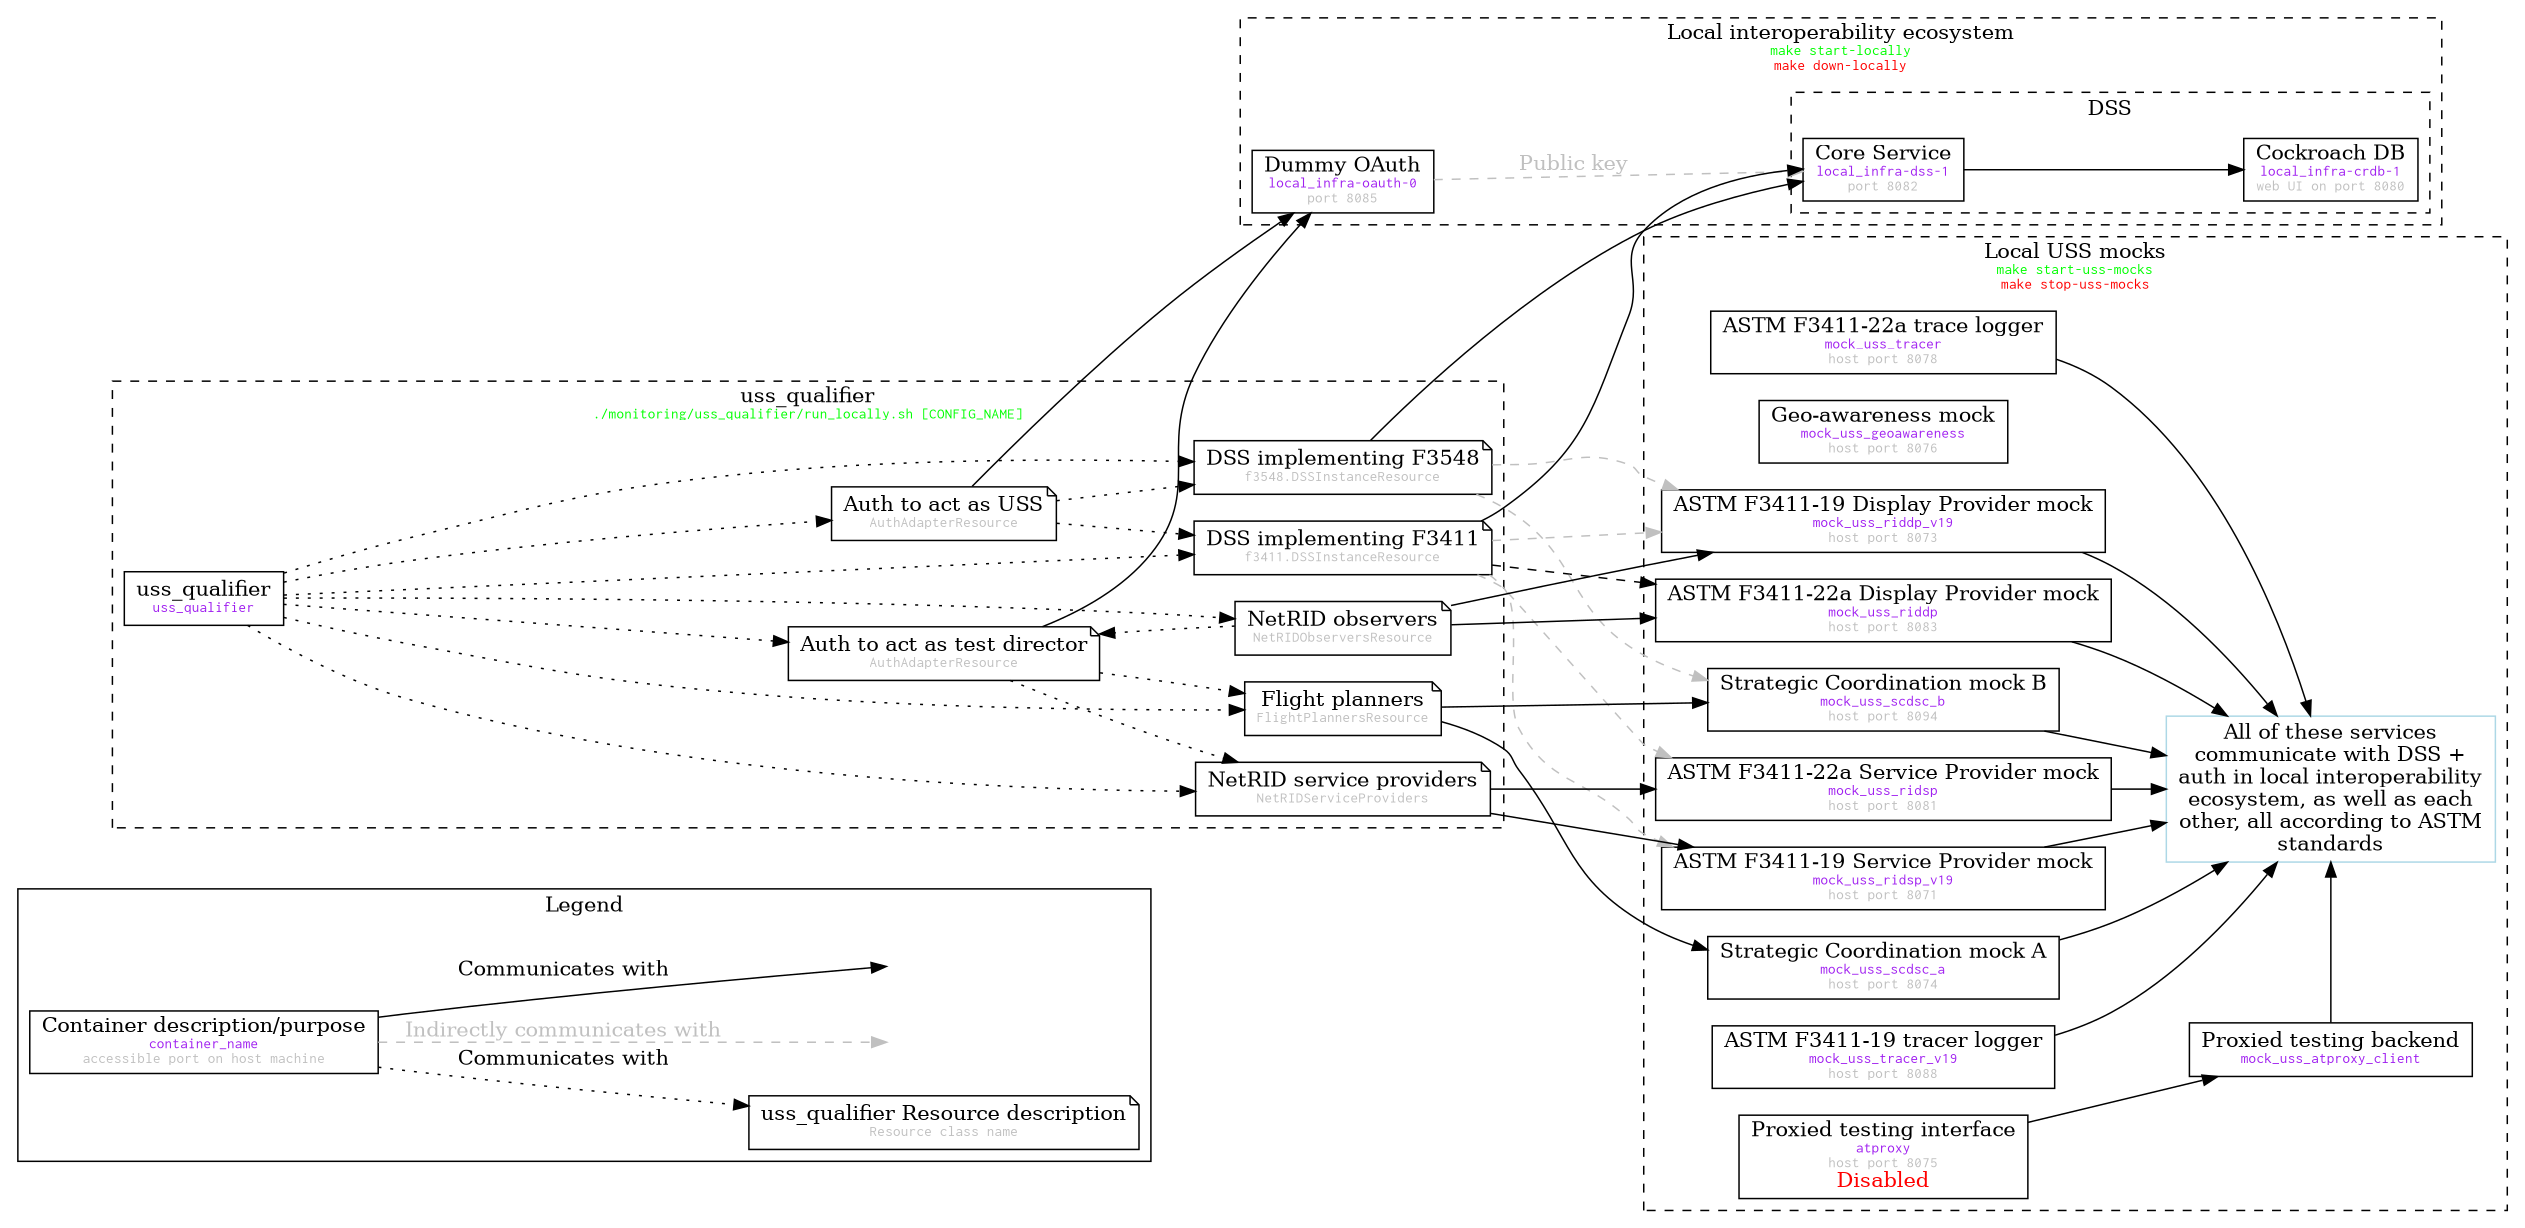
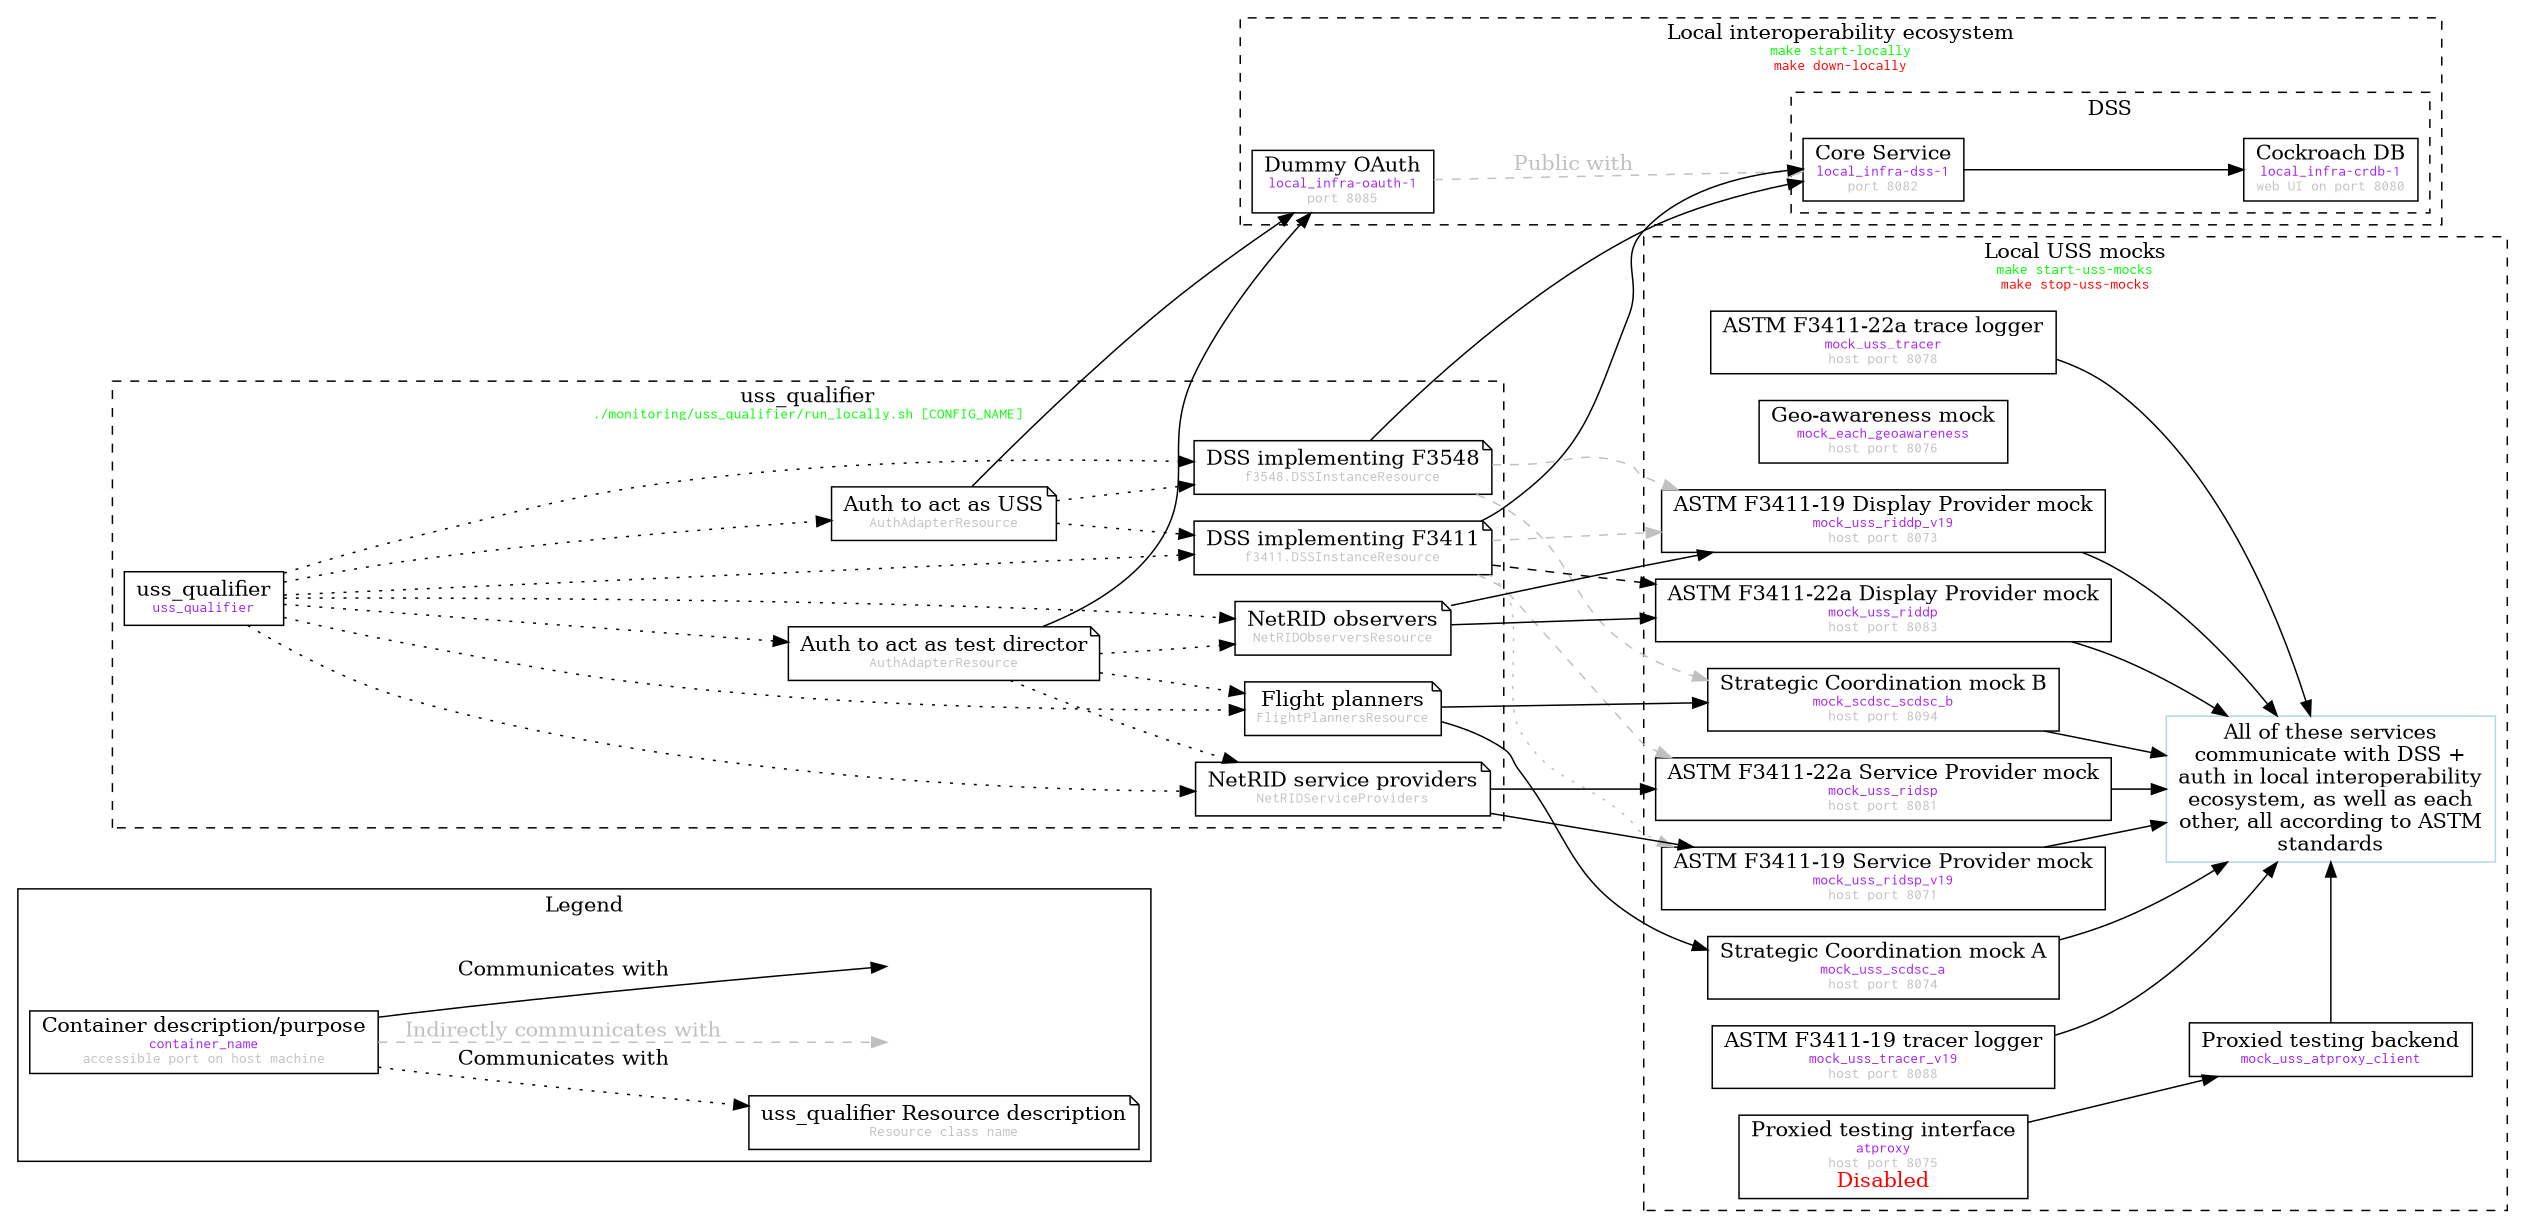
(1574, 165) -> (1574, 165)
(1343, 183) -> (1343, 183)
(1883, 433) -> (1883, 433)
(1175, 629) -> (1160, 650)
(1883, 701) -> (1883, 701)
(1524, 737) -> (1524, 737)
